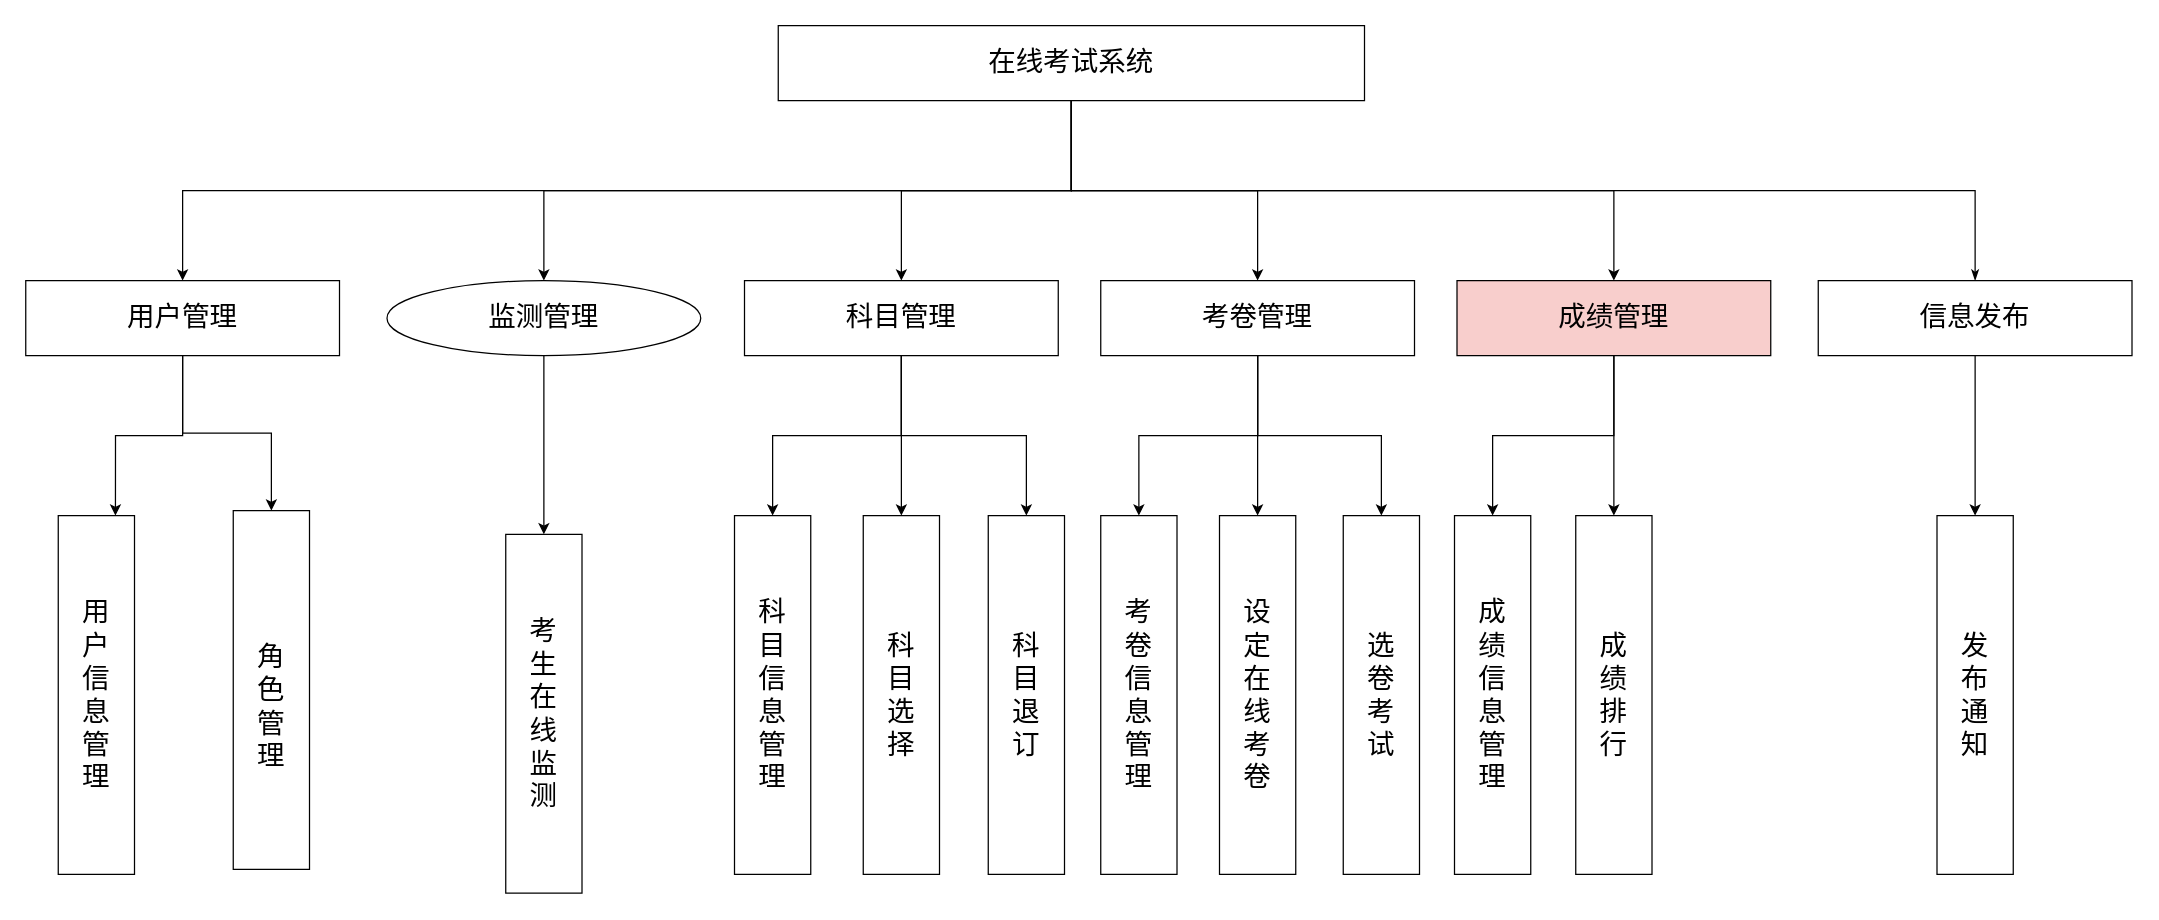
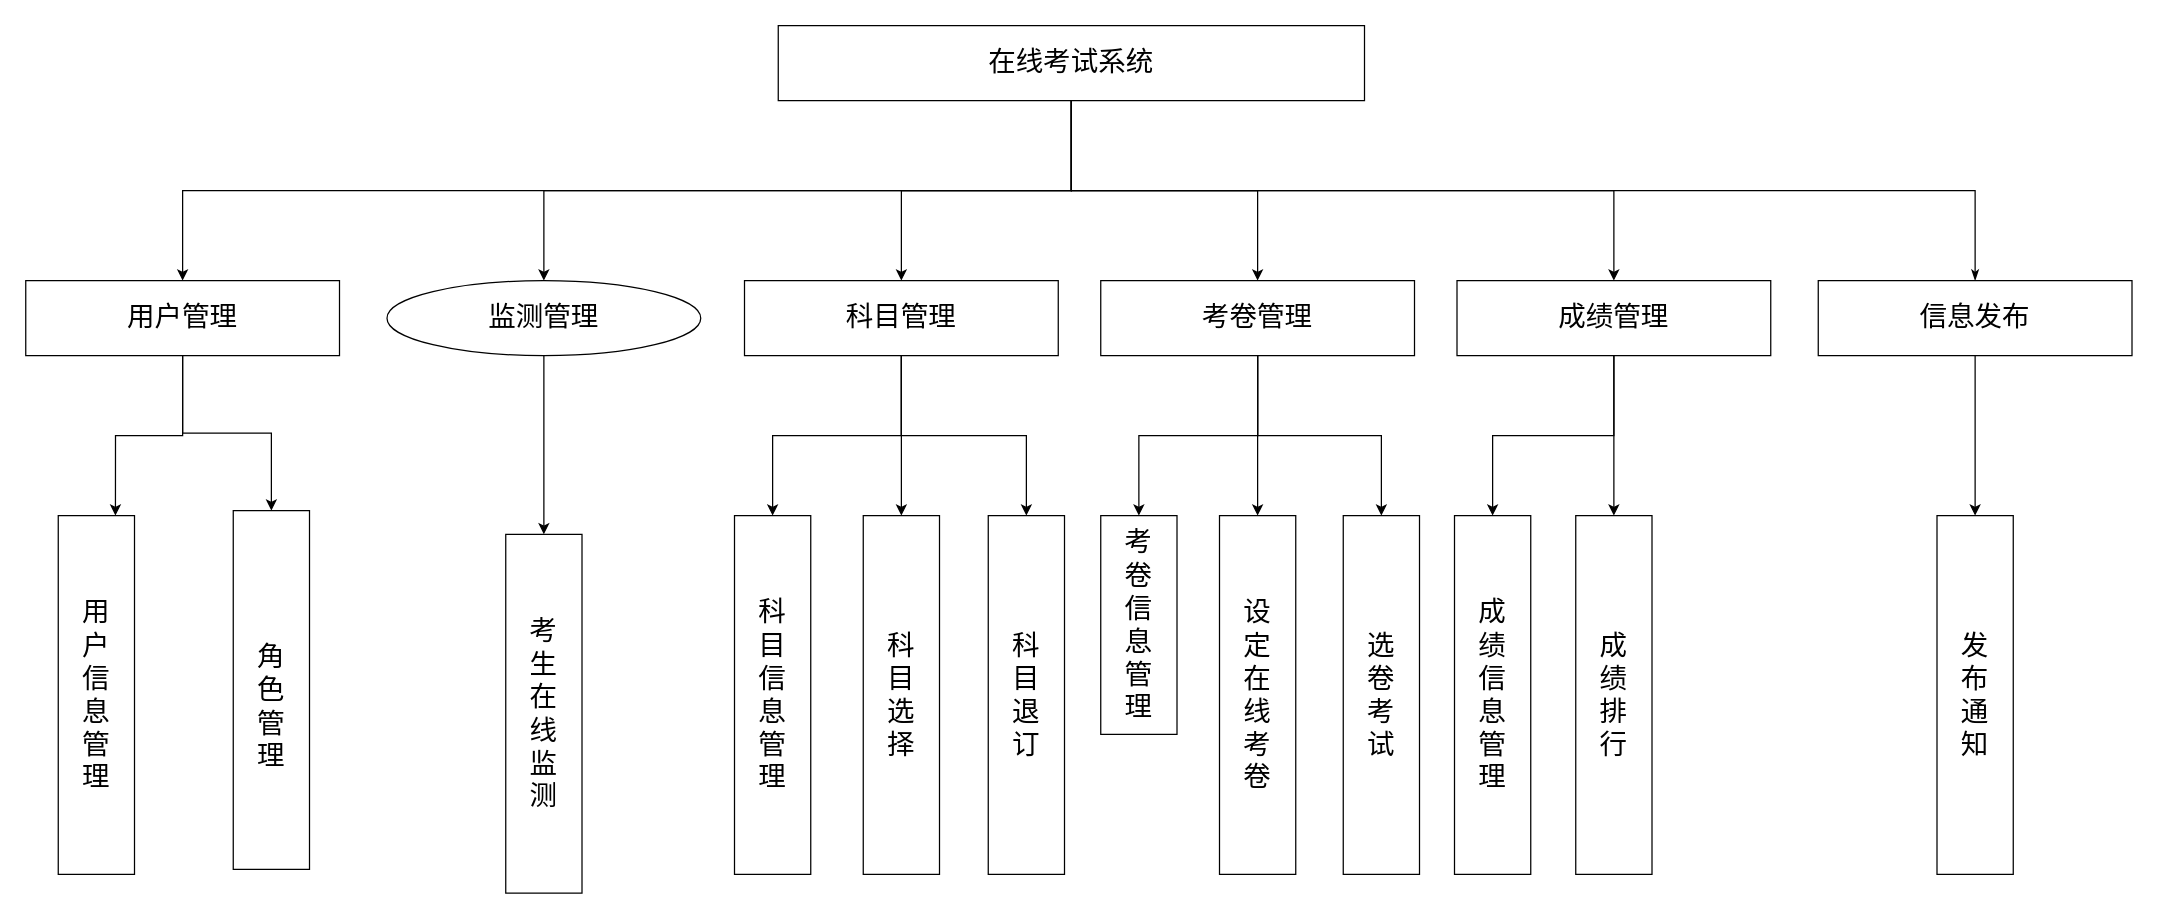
(1614, 318) -> (1614, 318)
(1139, 695) -> (1139, 625)
